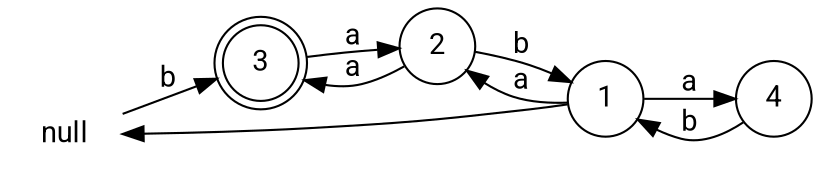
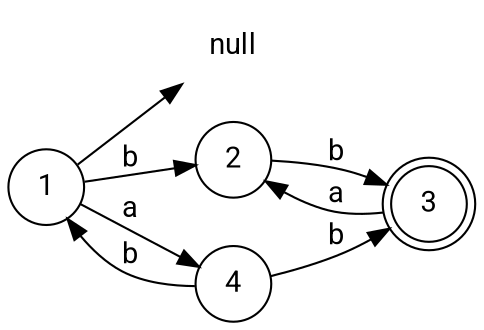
(514, 60) -> none
(353, 68) -> (336, 152)
(521, 81) -> (130, 159)
(160, 100) -> (322, 261)
